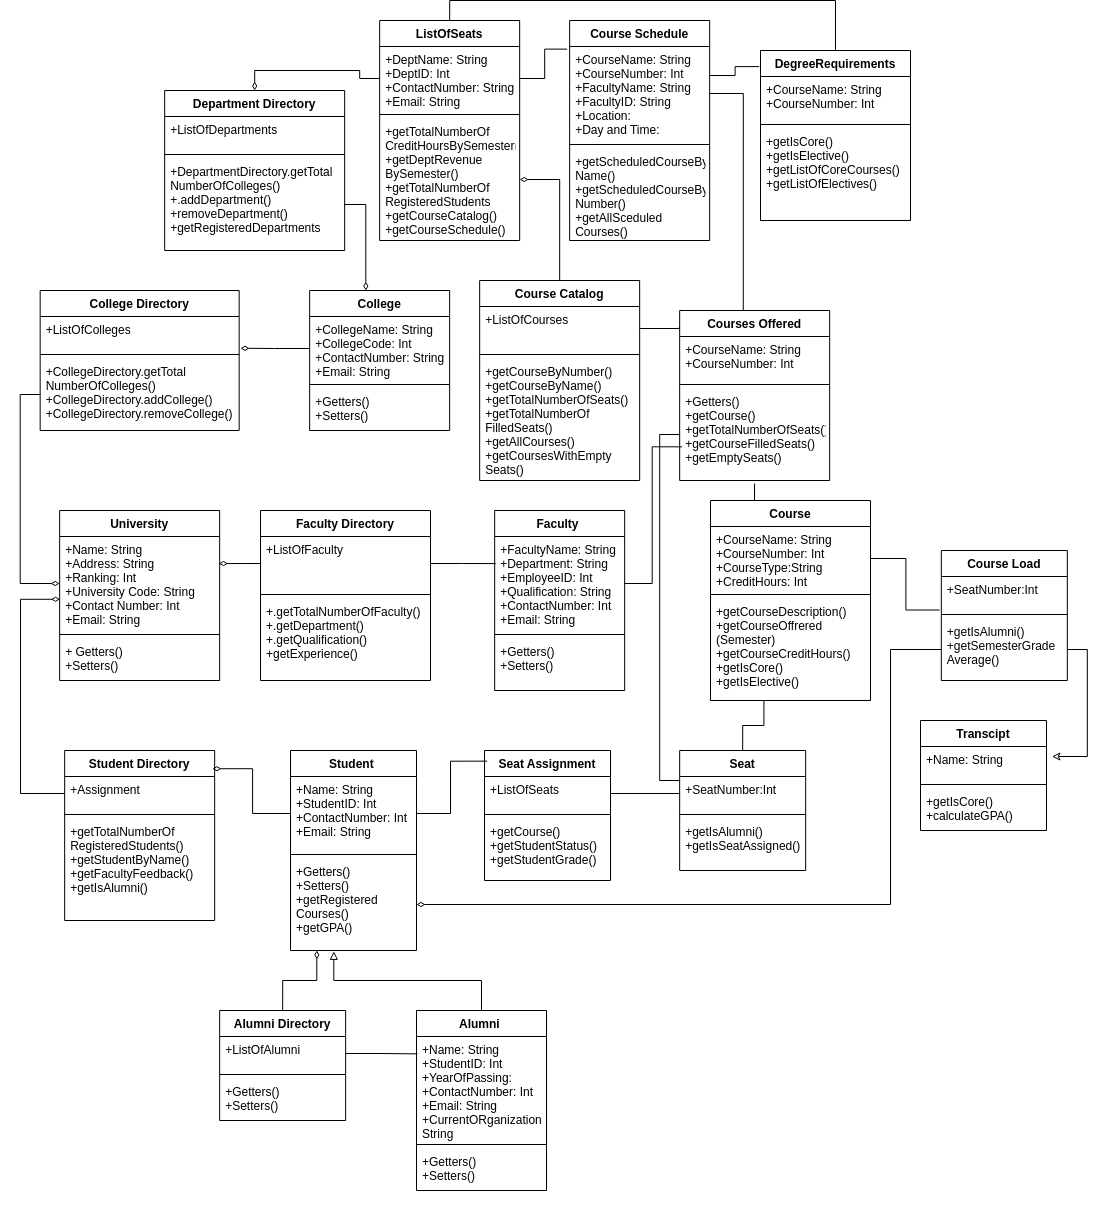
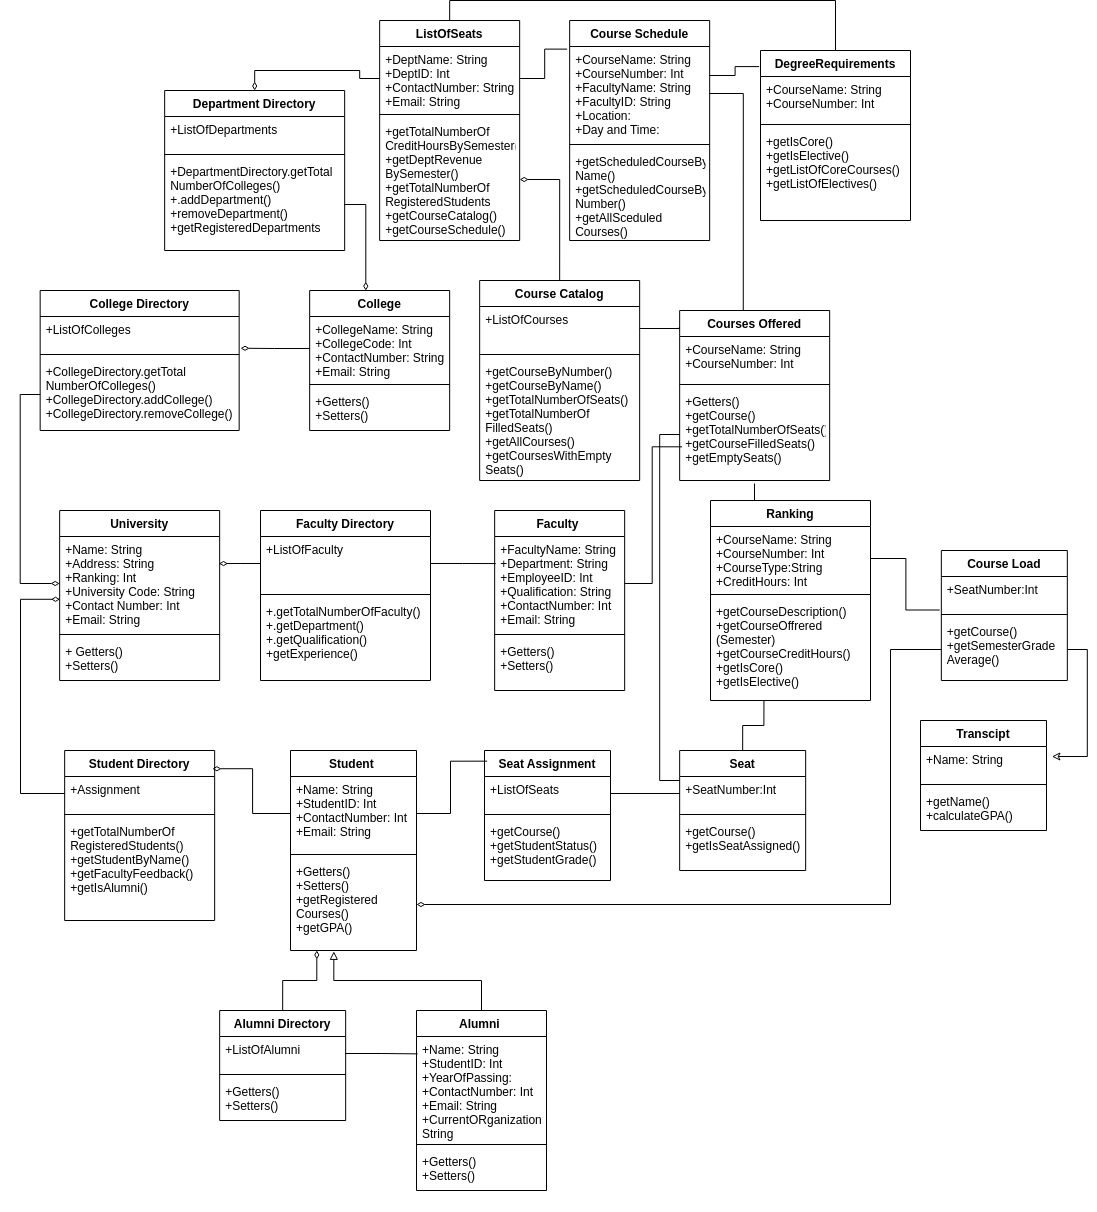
(790, 514) -> (790, 514)
(991, 632) -> (987, 632)
(966, 802) -> (960, 802)
(729, 832) -> (725, 832)
